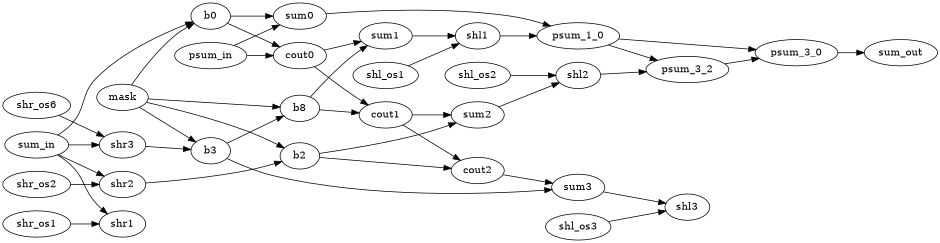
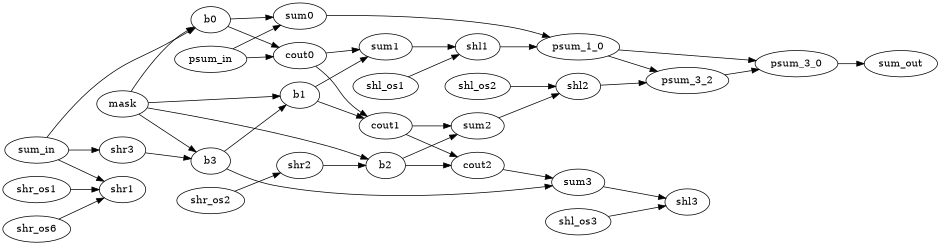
(300, 108) -> (300, 95)
(78, 124) -> (78, 210)
(78, 164) -> none
